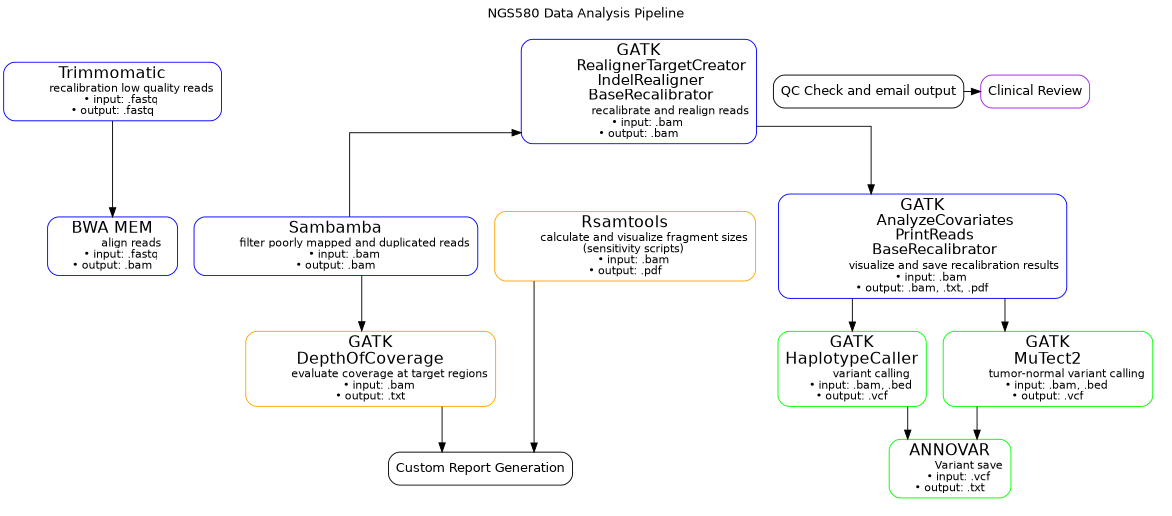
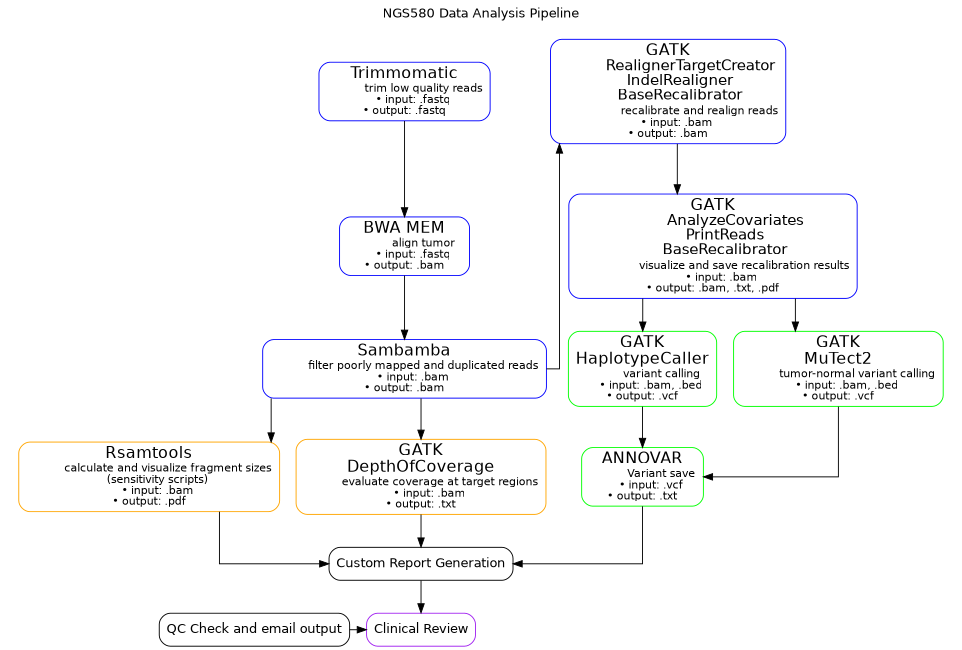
(123, 88) -> (415, 88)
(123, 243) -> (415, 243)
none -> (405, 303)
none -> (271, 416)
none -> (611, 564)
none -> (421, 592)
